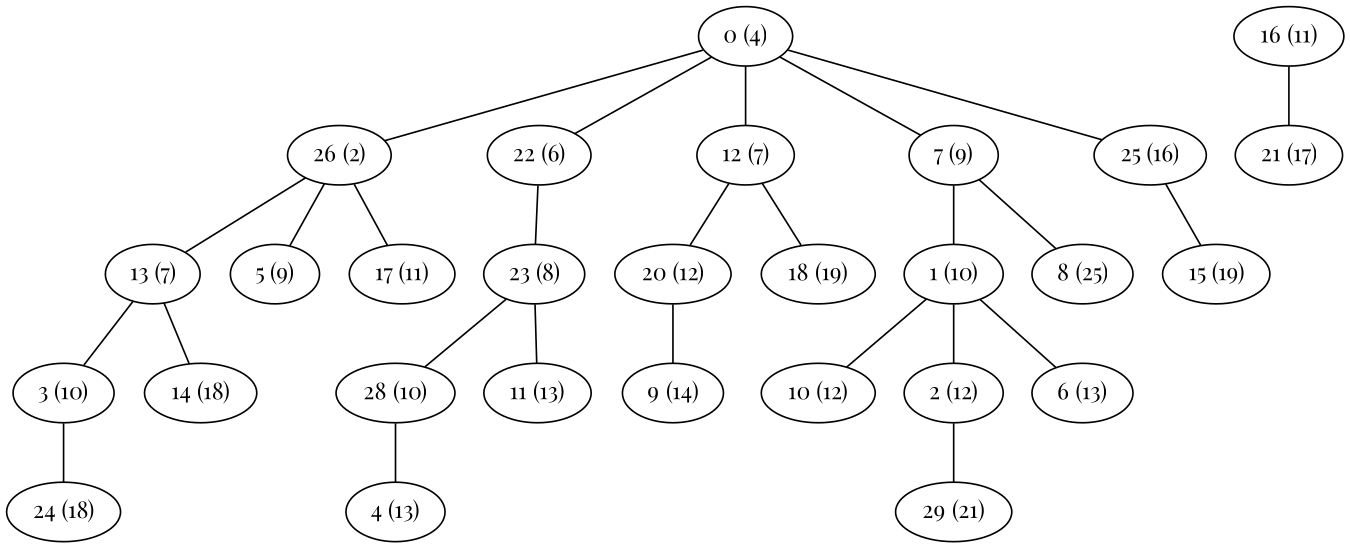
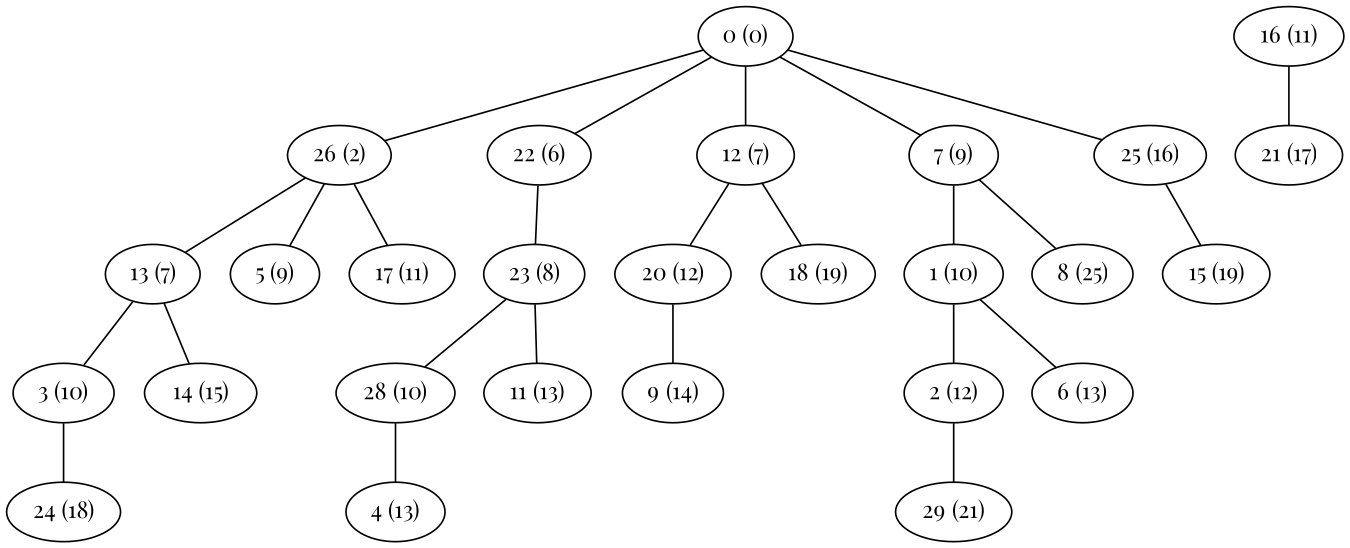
(746, 36) -> (746, 36)
(201, 393) -> (201, 393)
(818, 393) -> none
